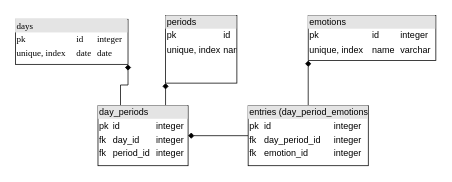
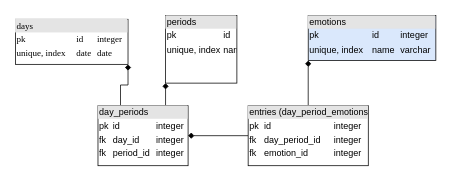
(372, 38) -> (372, 38)
